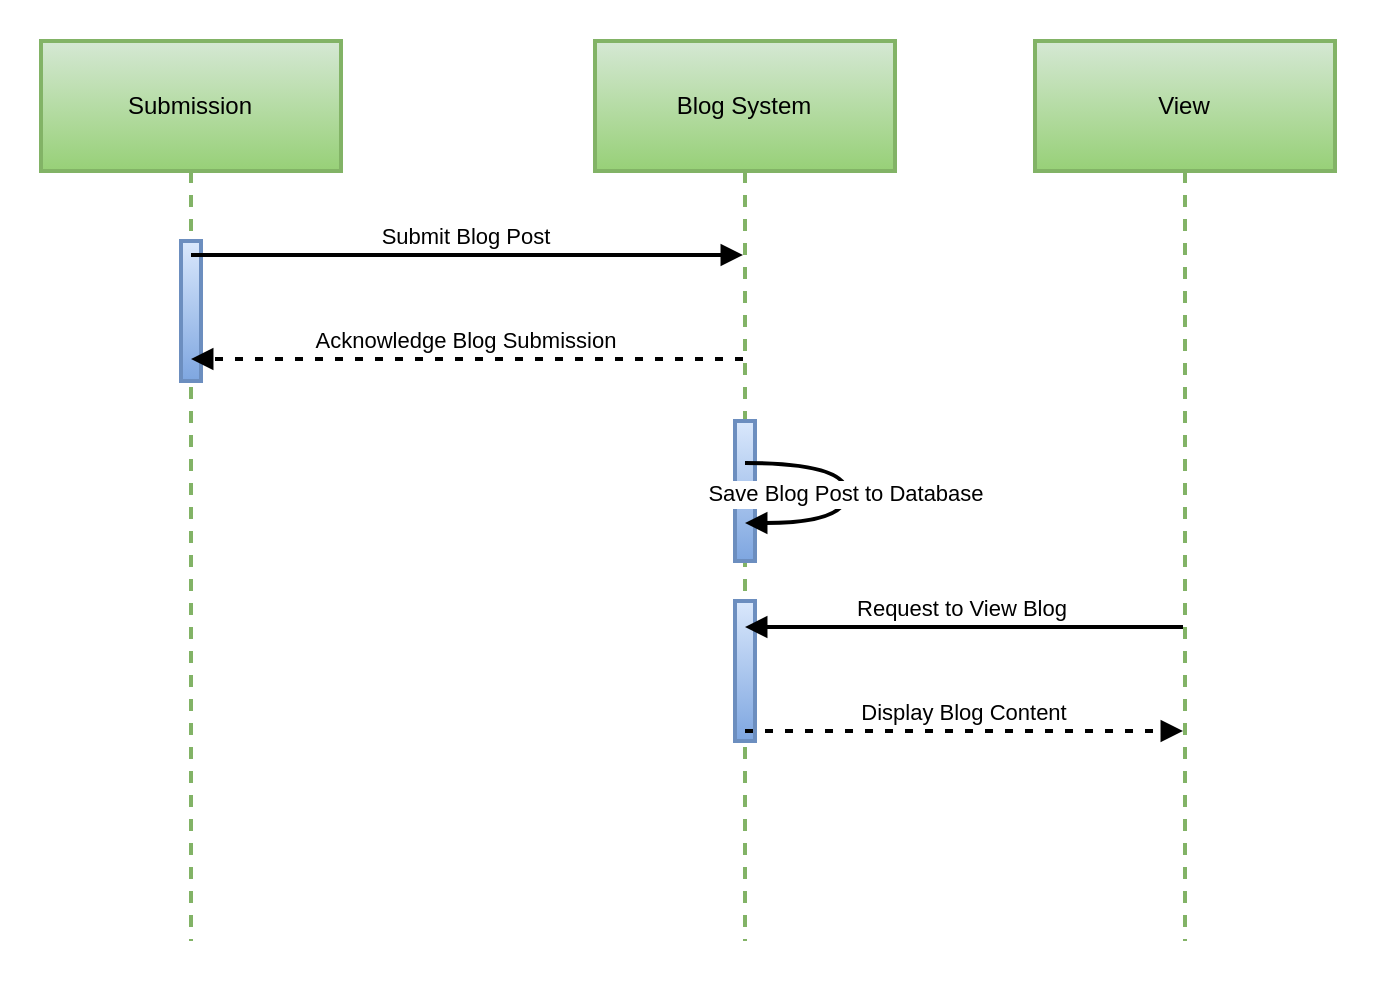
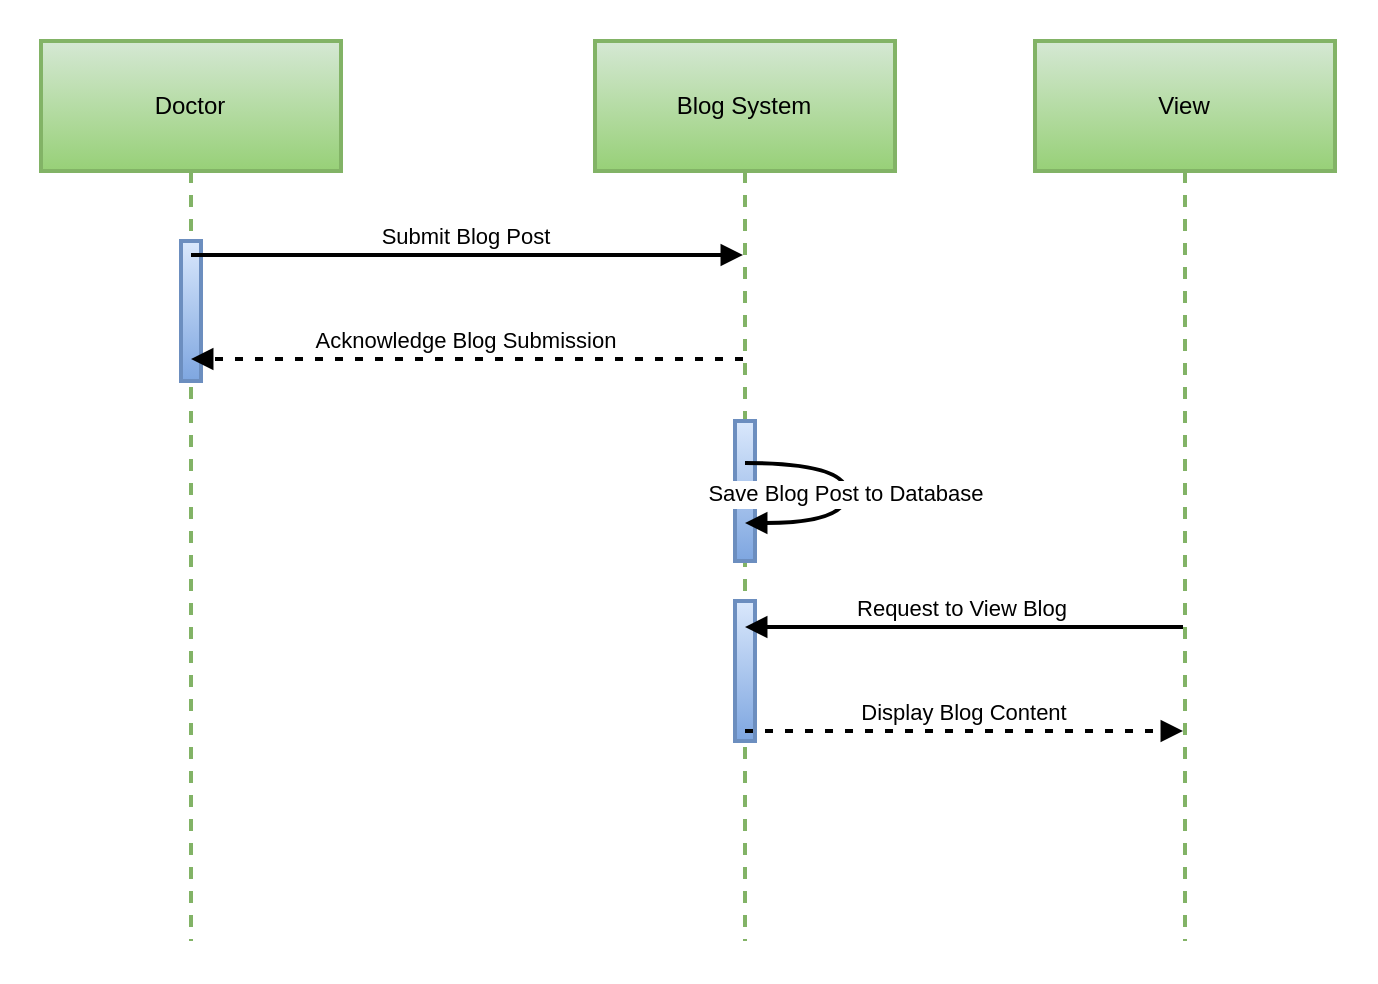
(191, 107) -> (191, 107)
